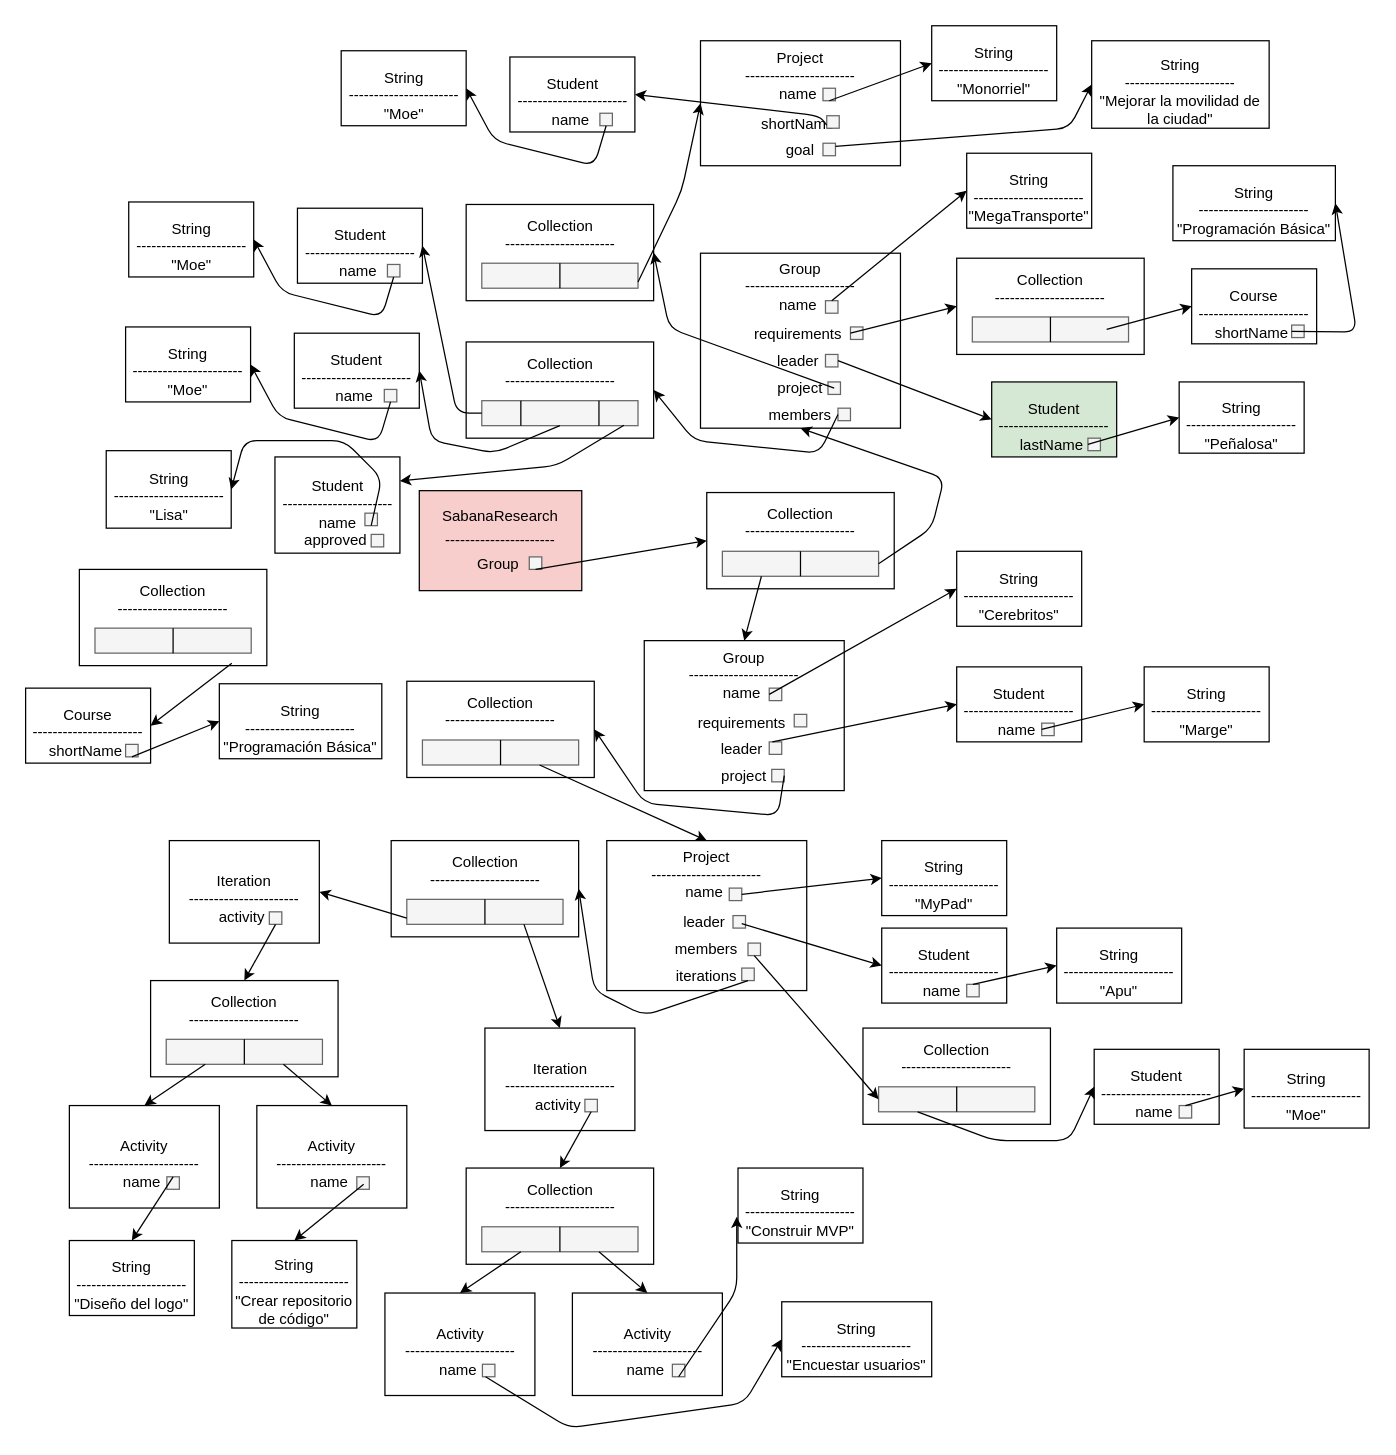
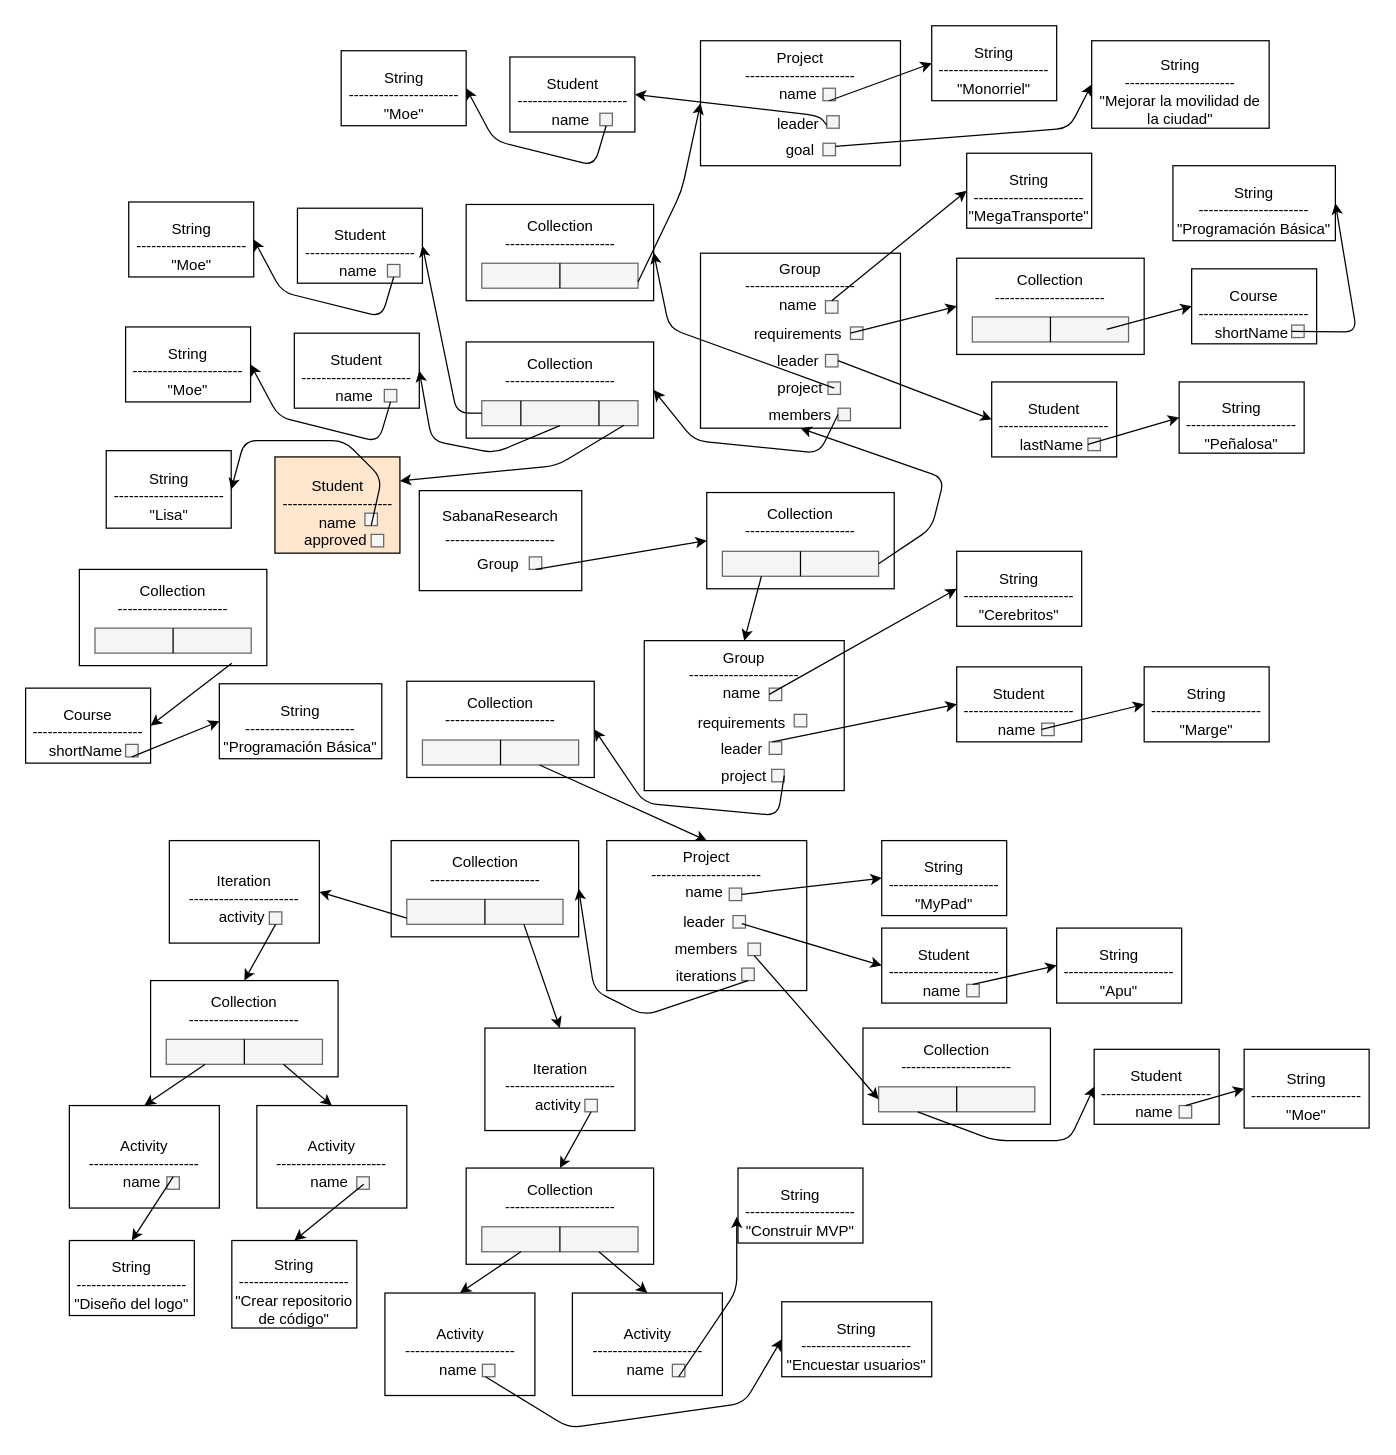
(801, 103) -> (801, 103)
(1054, 419) -> (1054, 419)
(338, 505) -> (338, 505)
(501, 541) -> (501, 541)
